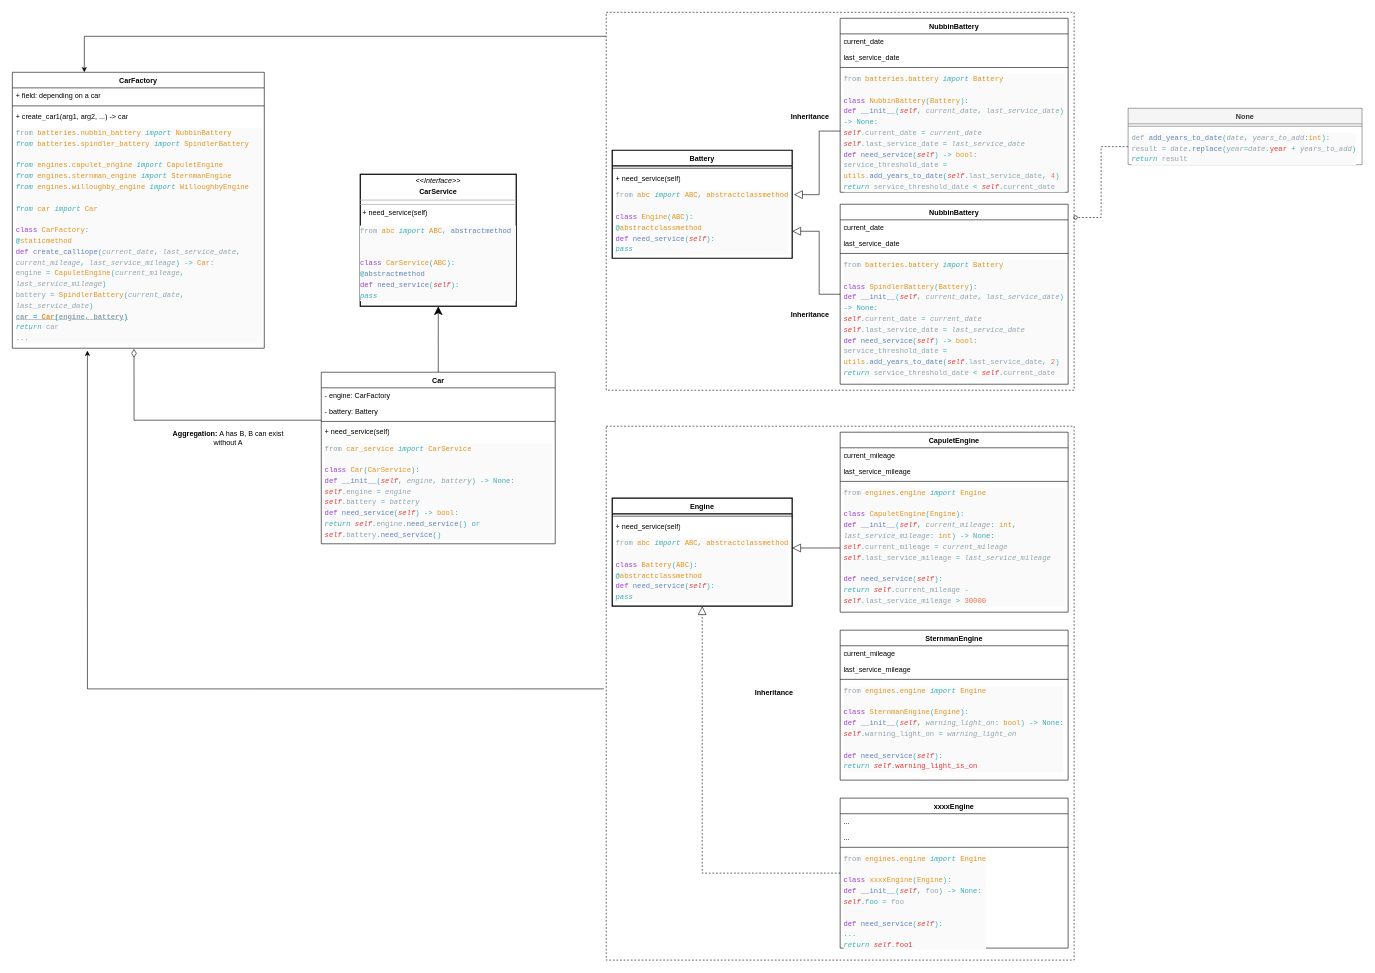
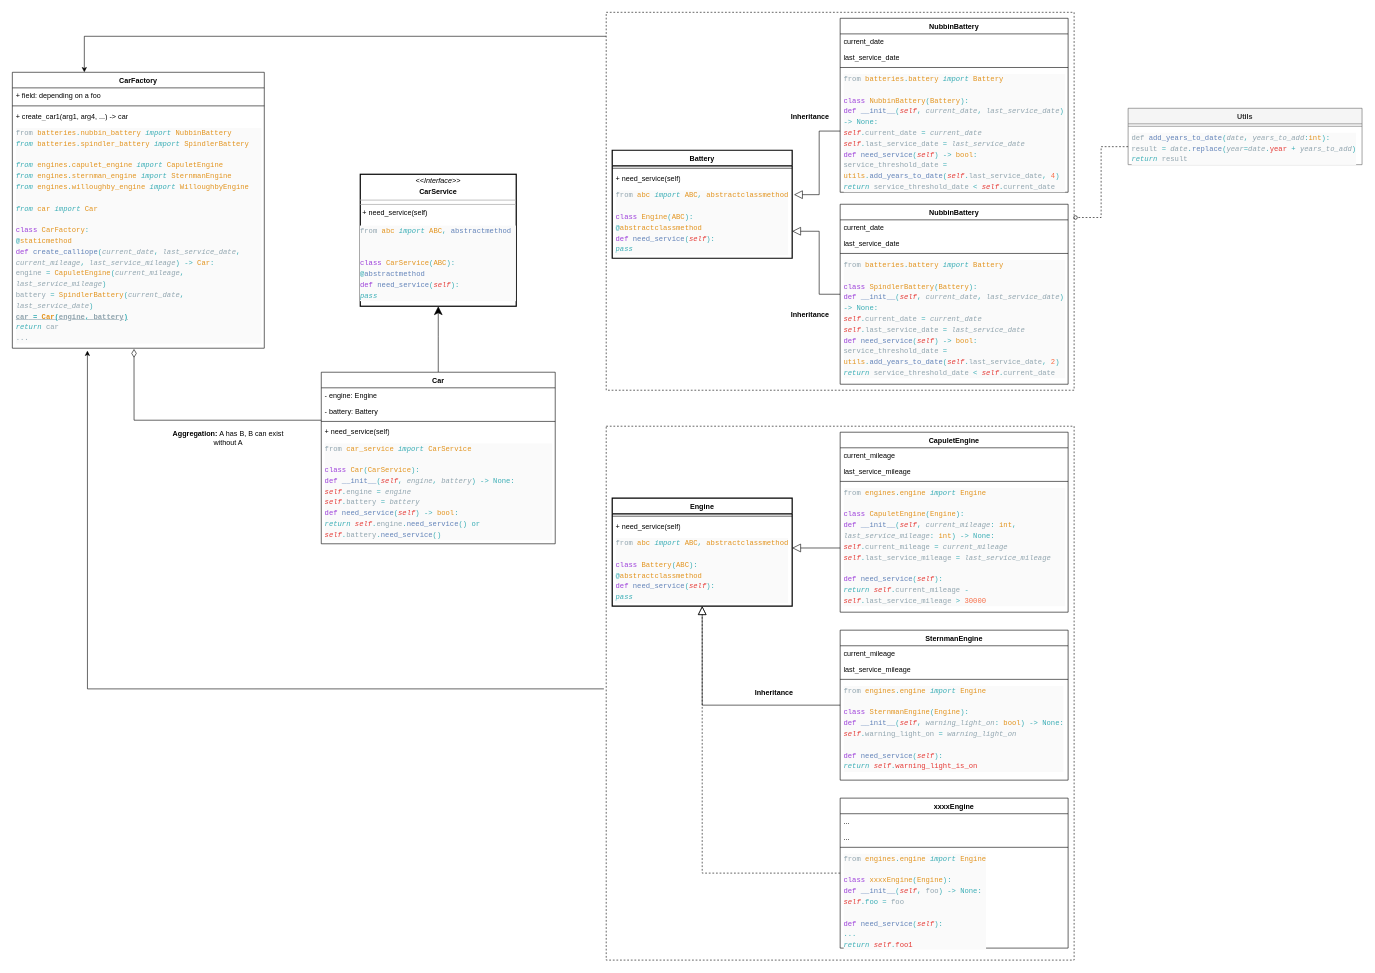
(62, 96) -> (62, 96)
(81, 117) -> (81, 117)
(1245, 117) -> (1245, 117)
(361, 396) -> (352, 396)
none -> (771, 705)
